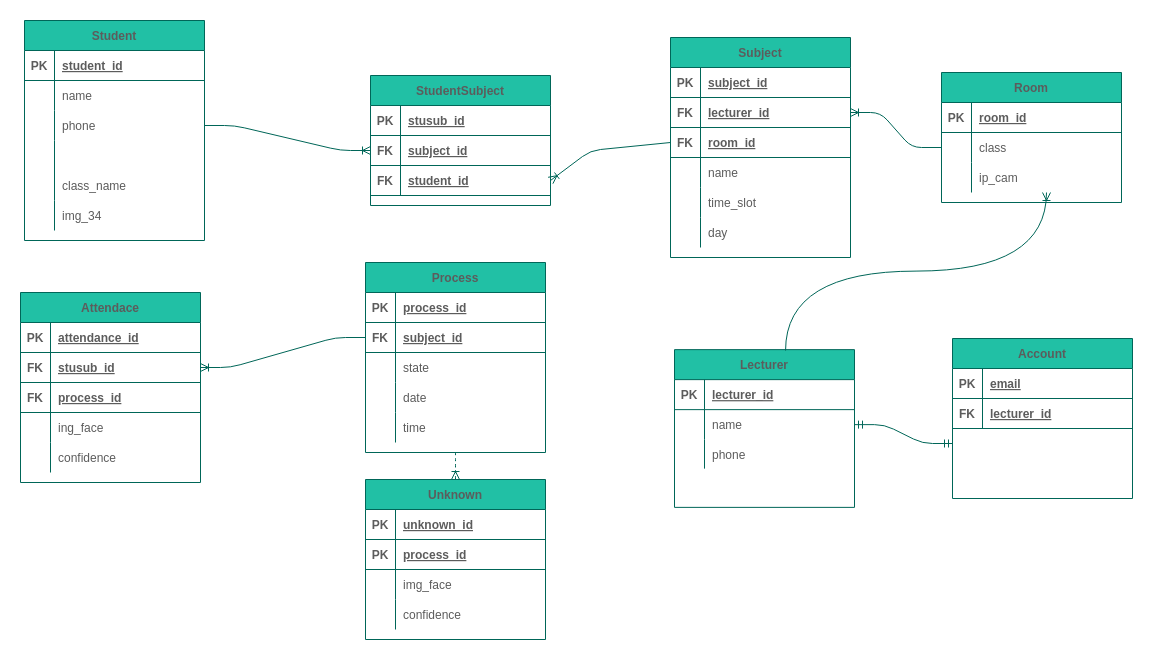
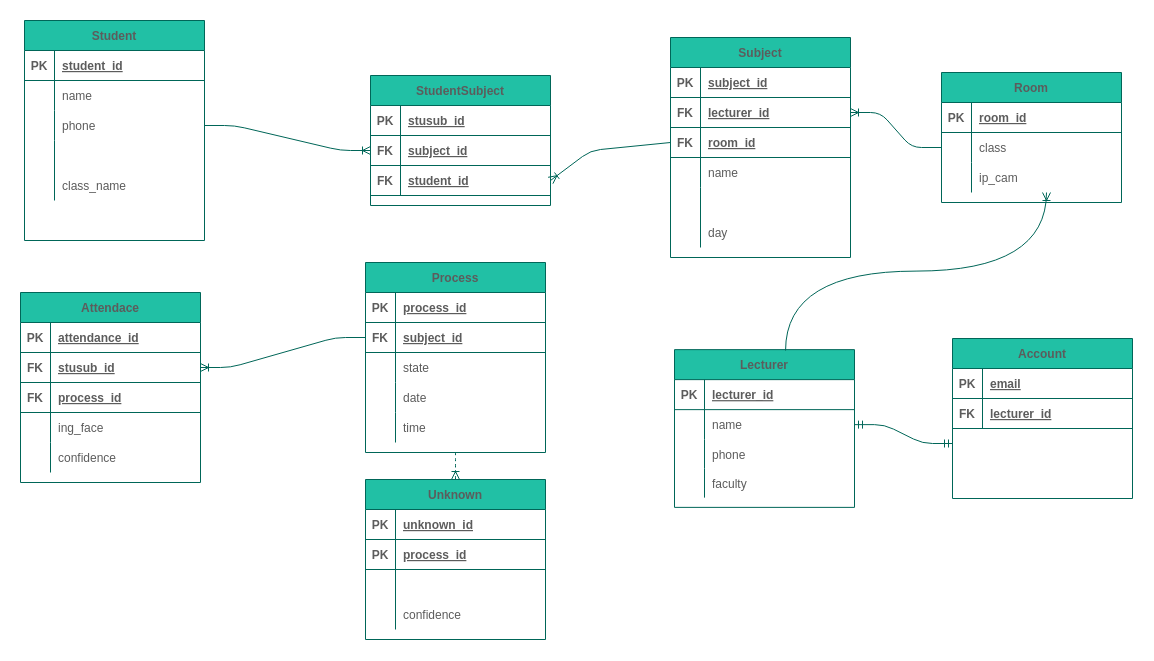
(776, 203) -> none
(130, 216) -> none
none -> (780, 483)
(471, 585) -> none
